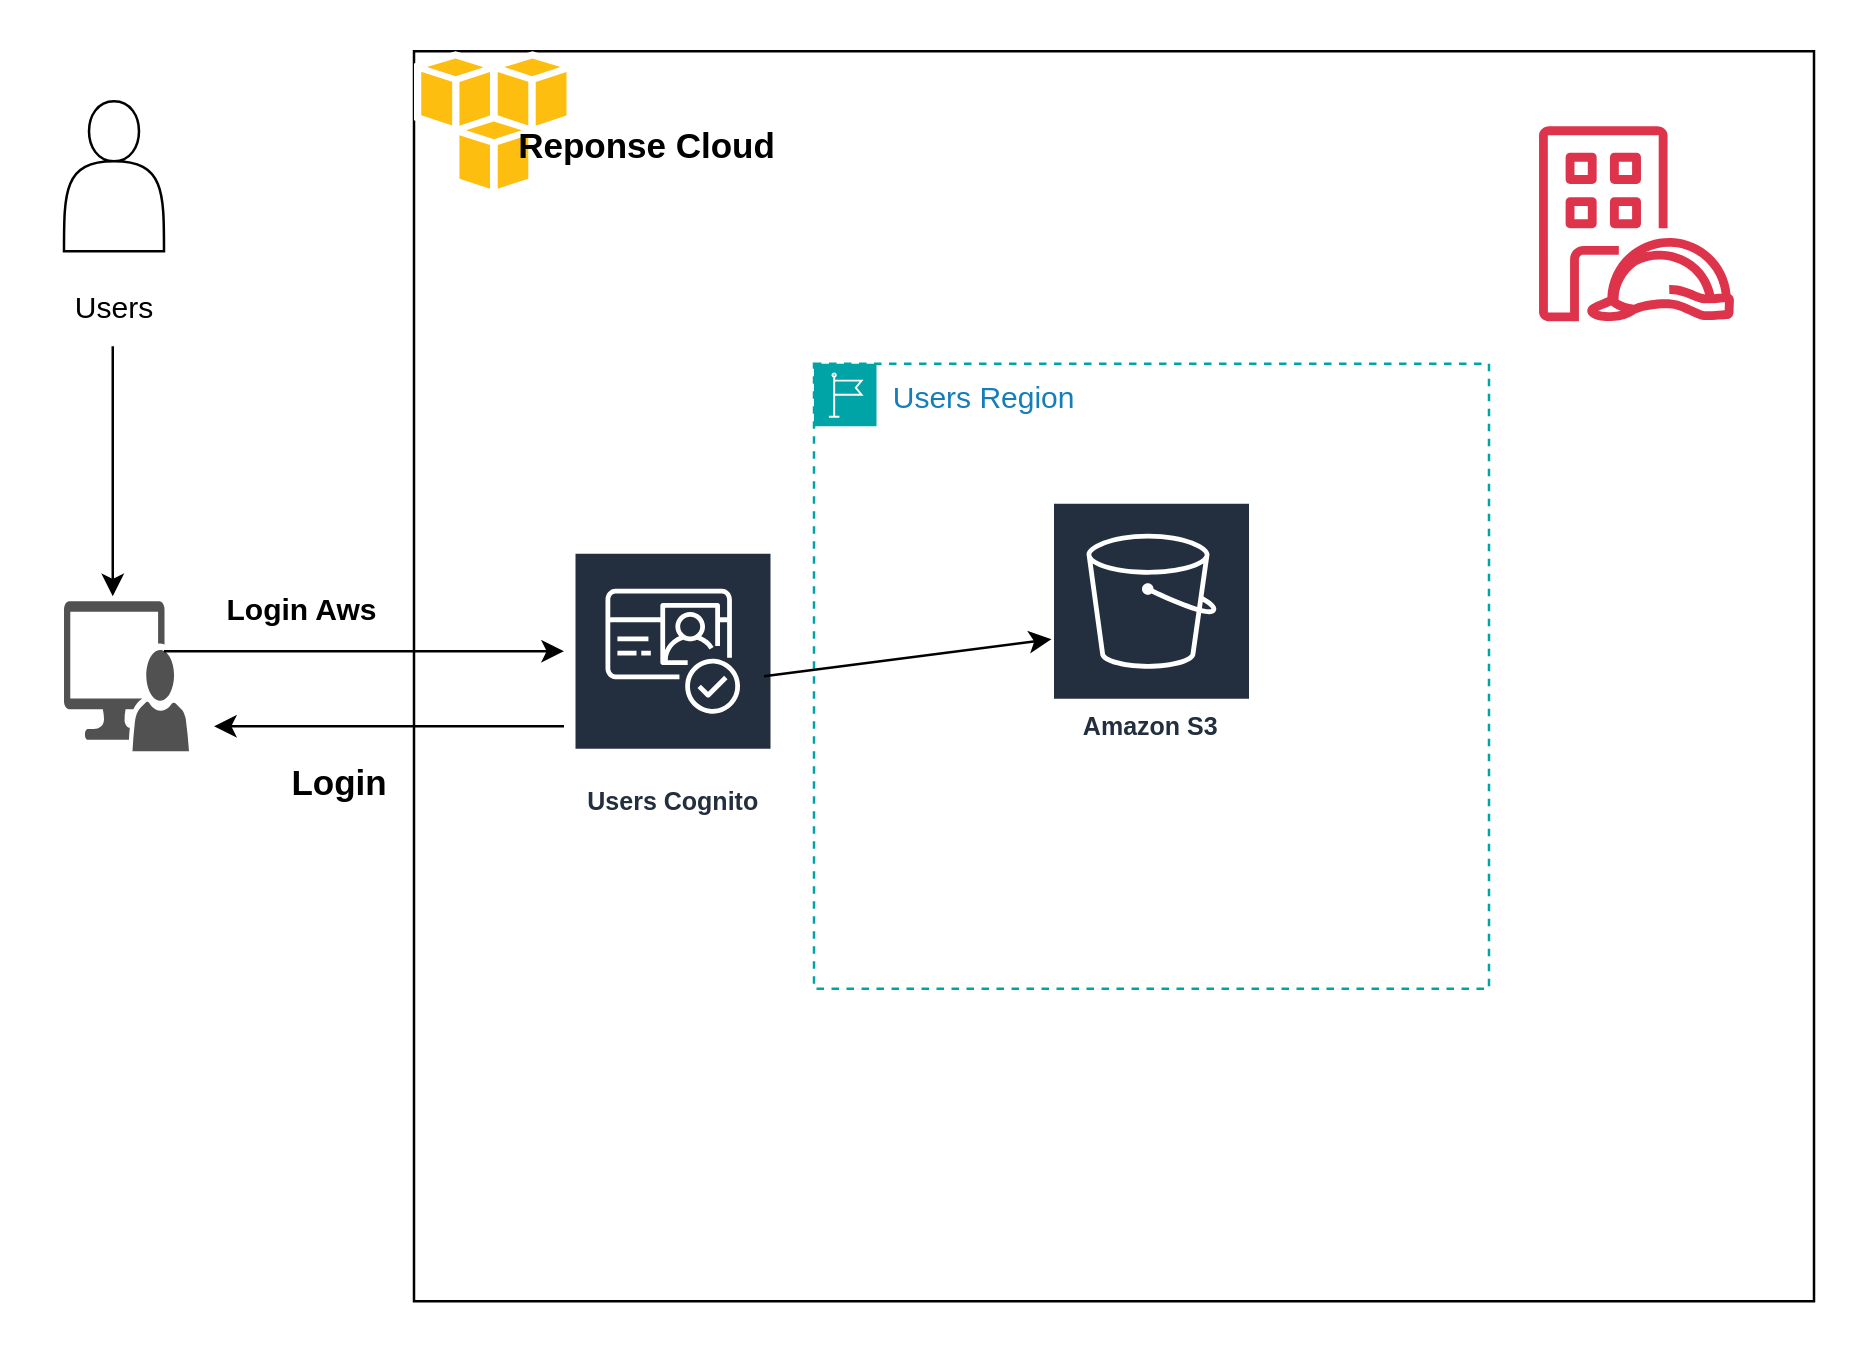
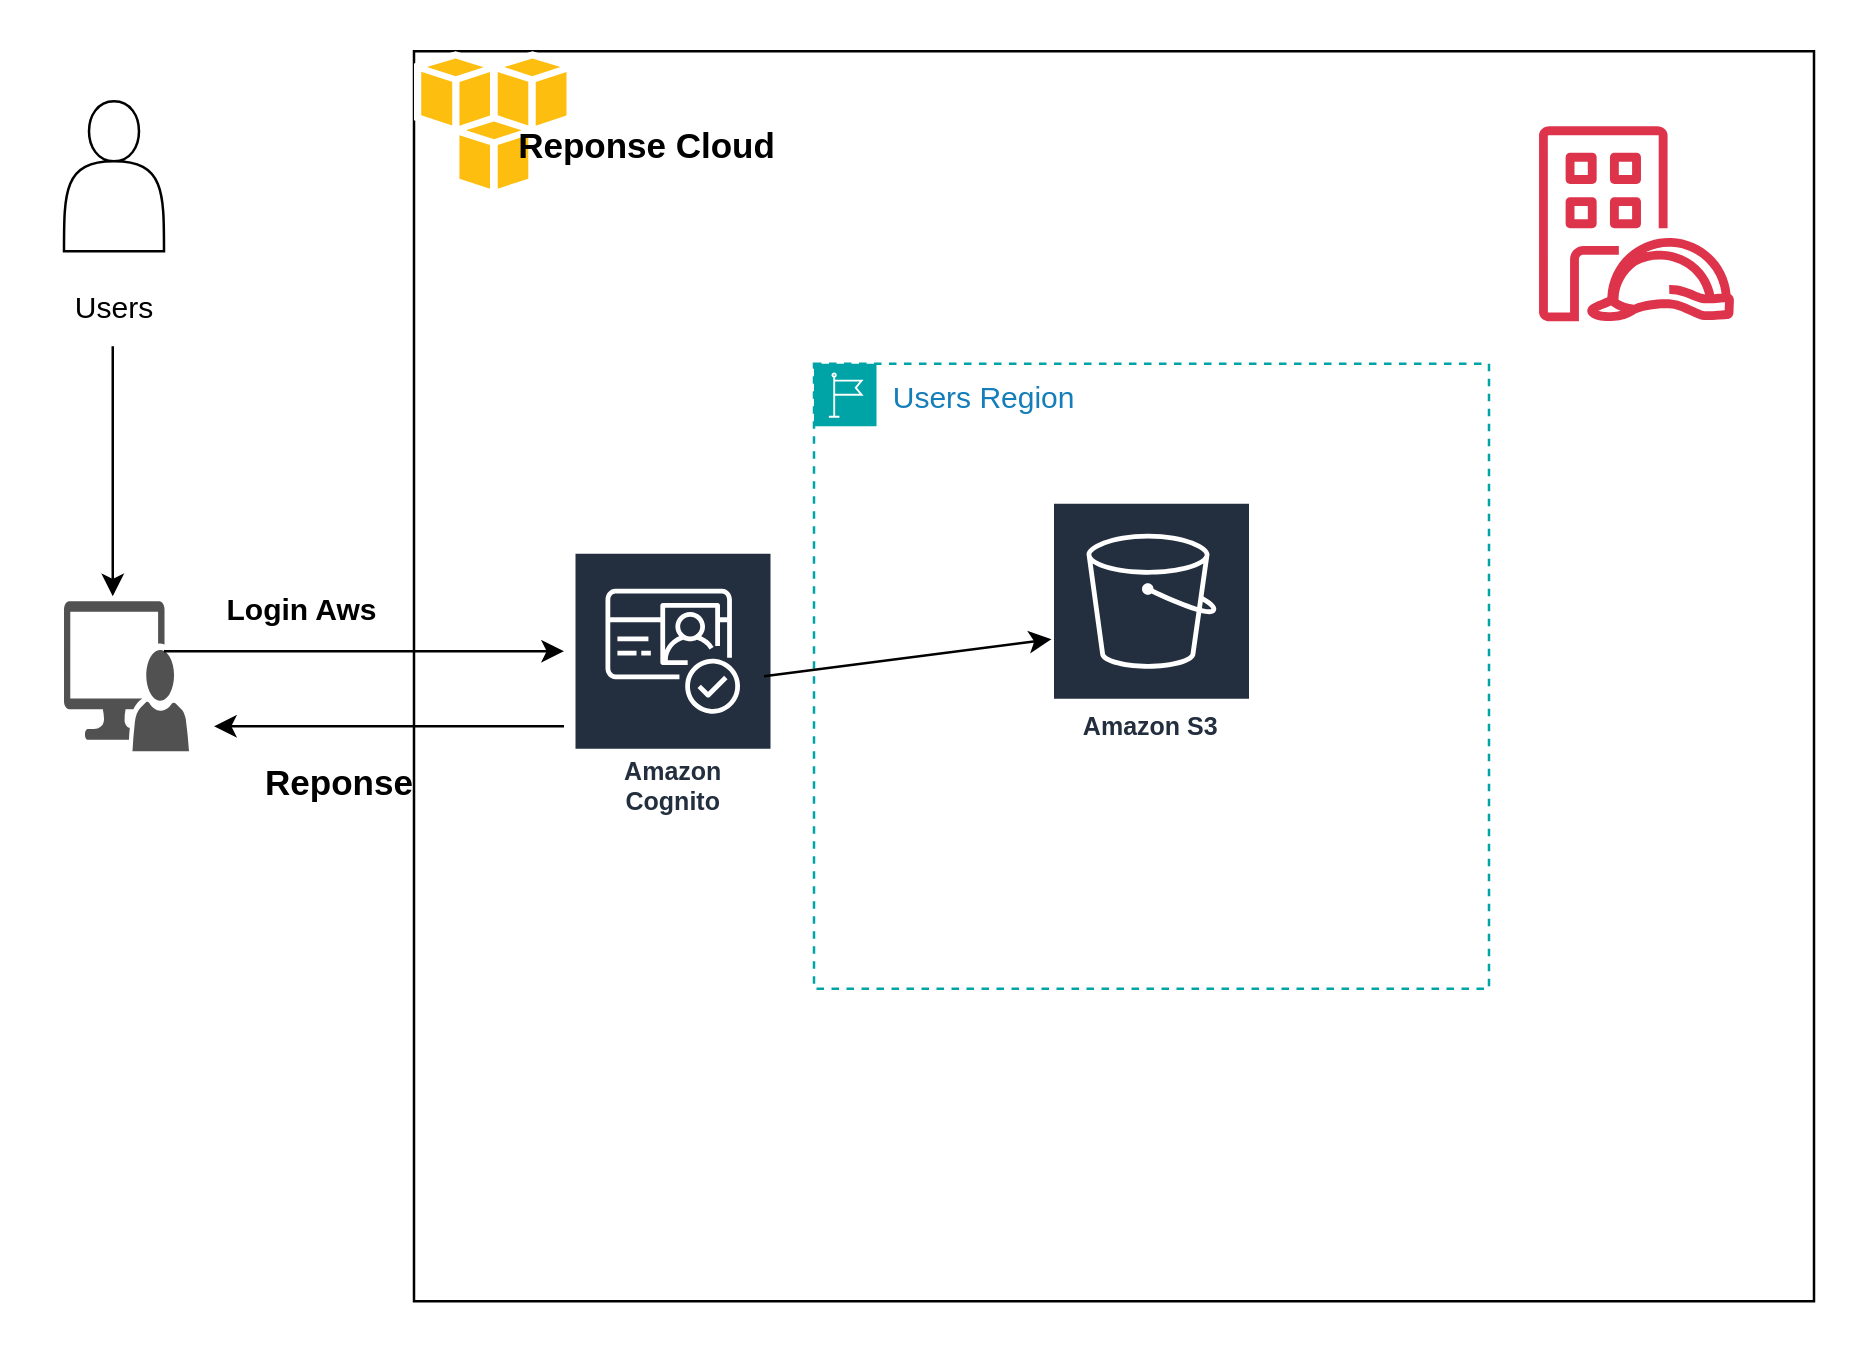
(340, 776) -> (340, 776)
(674, 801) -> (674, 801)
